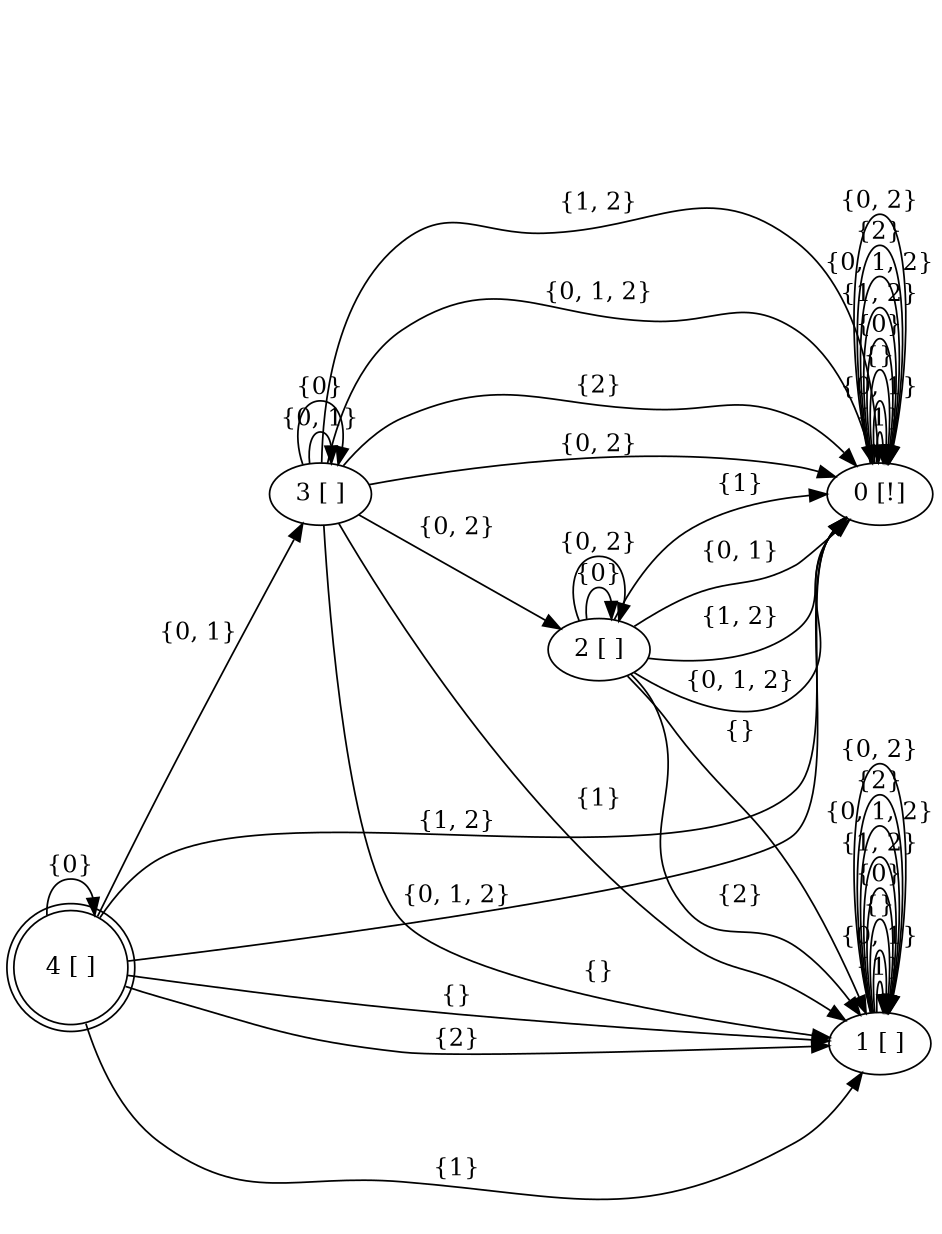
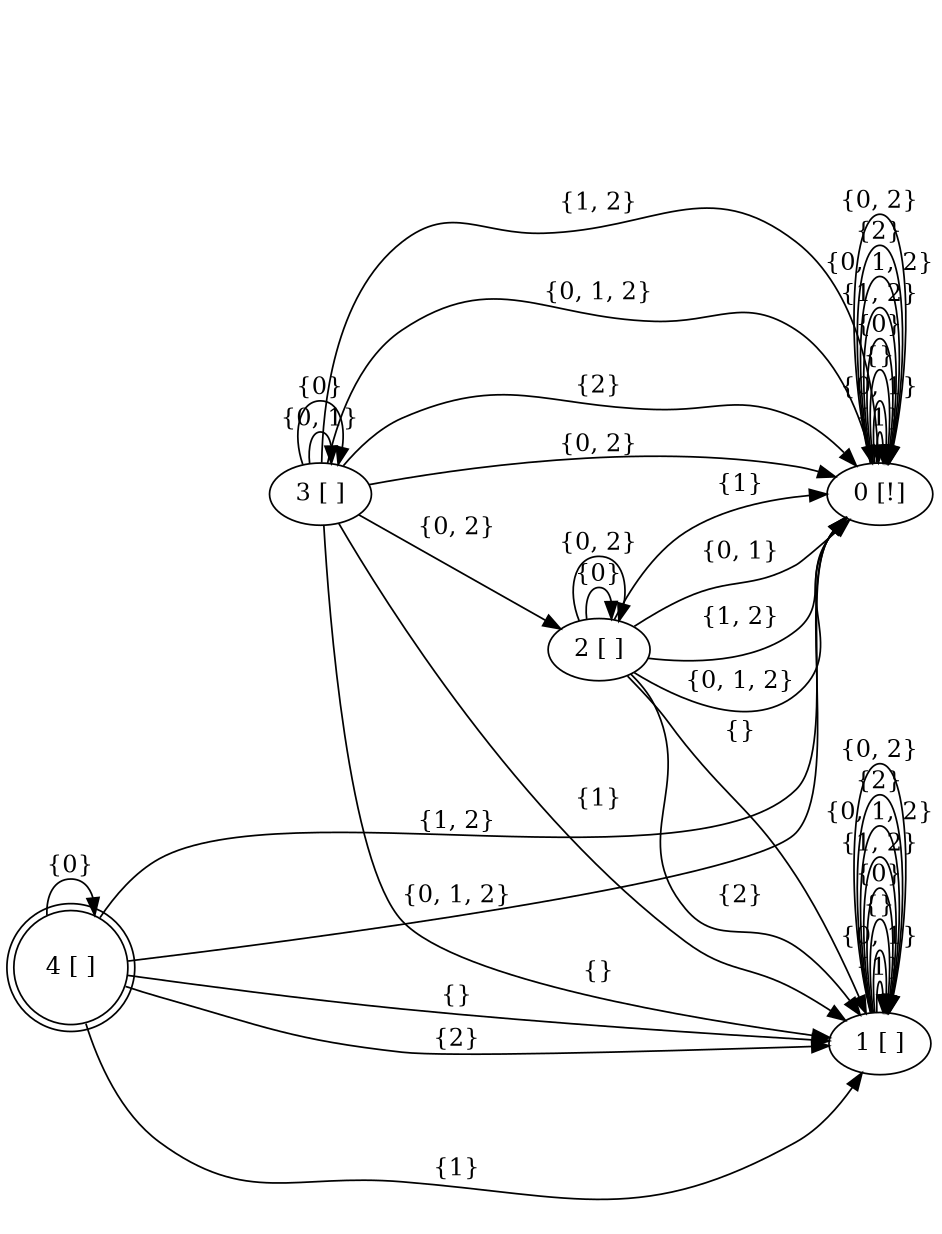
(194, 727) -> none
